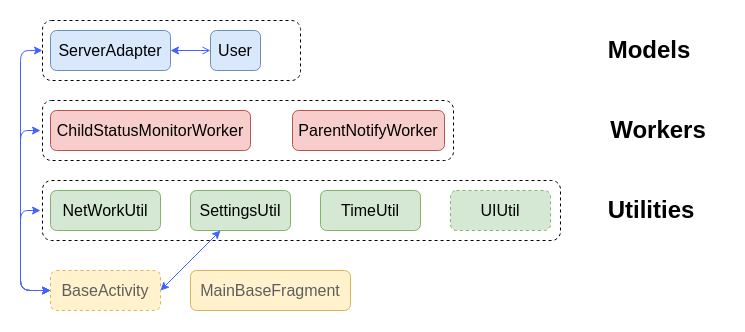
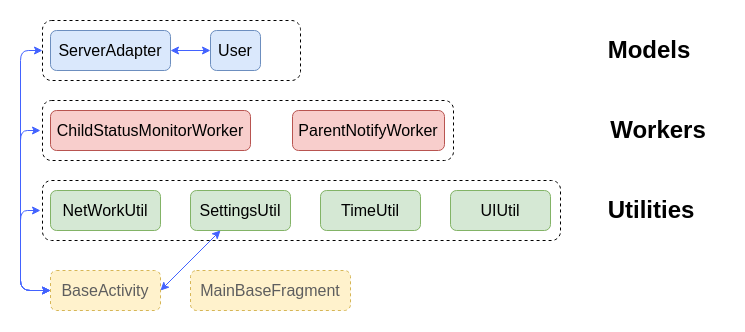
(204, 51) -> (202, 51)
(501, 211) -> (501, 211)
(271, 291) -> (271, 291)
